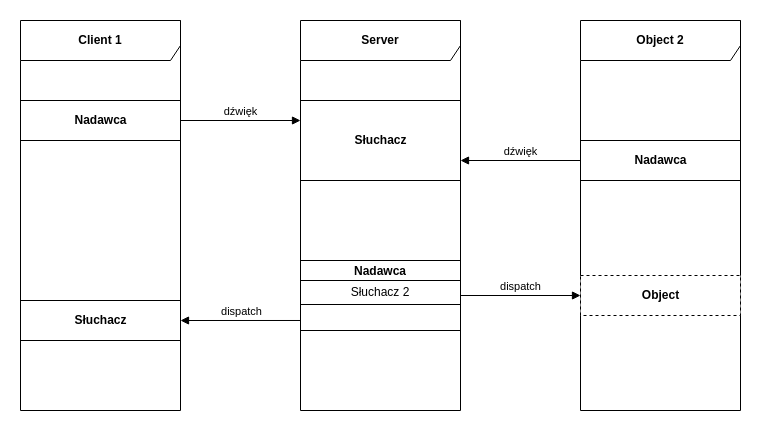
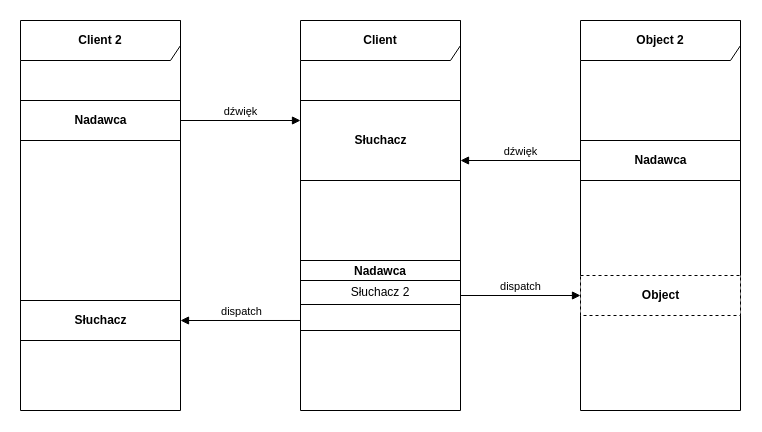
(101, 41) -> (101, 41)
(381, 41) -> (381, 41)
